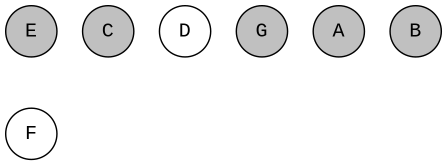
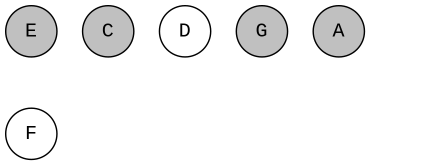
(416, 31) -> none
